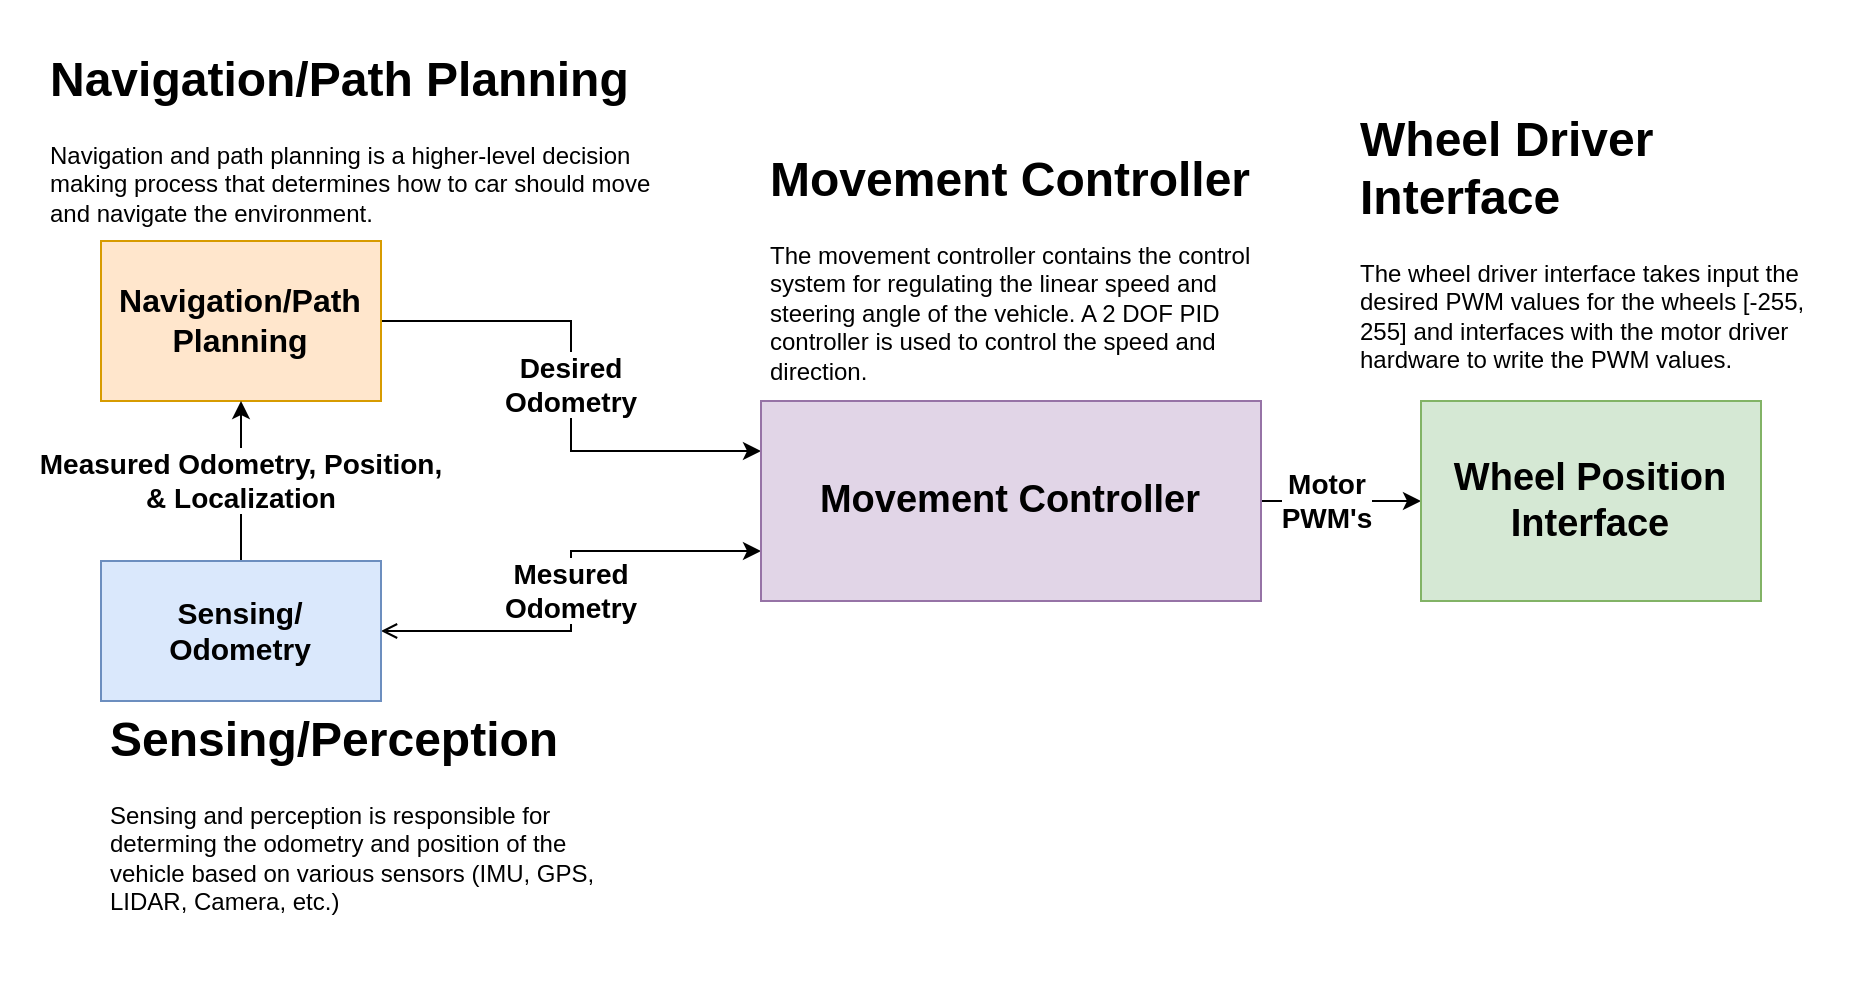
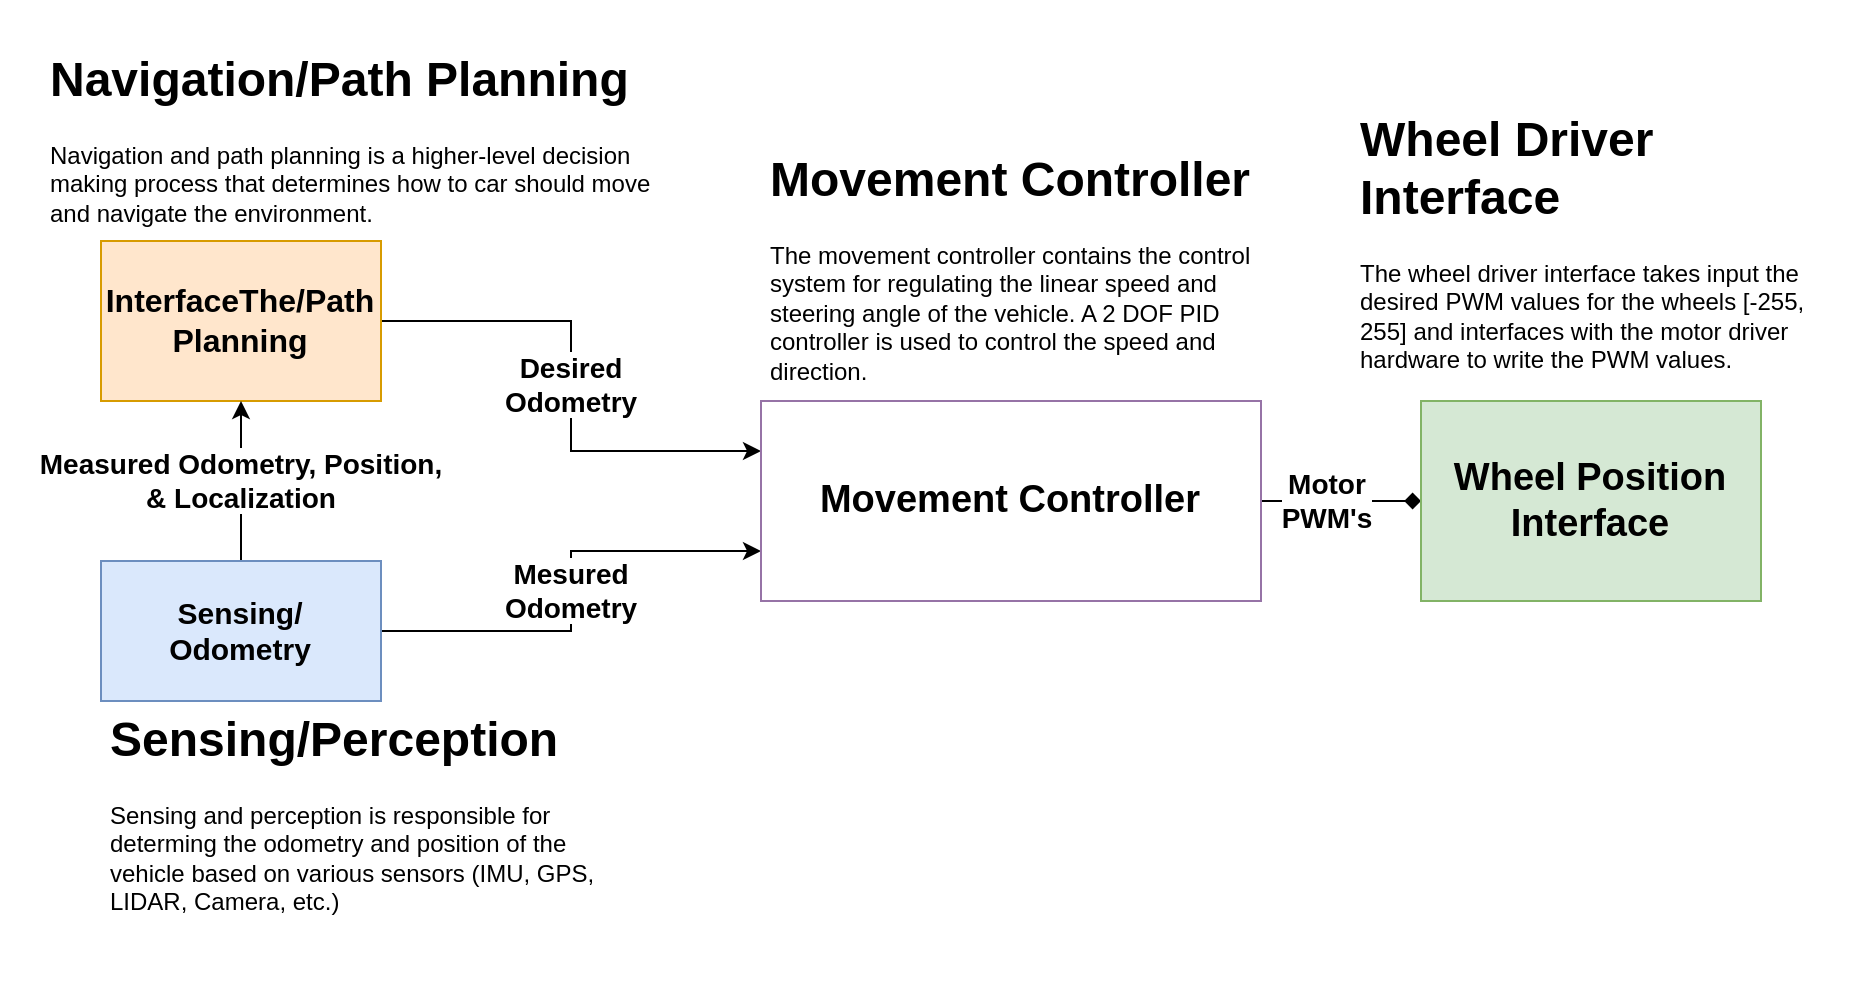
(241, 321) -> (241, 321)
(1011, 501) -> (1011, 501)
(1405, 501) -> (1404, 501)
(389, 631) -> (387, 631)
